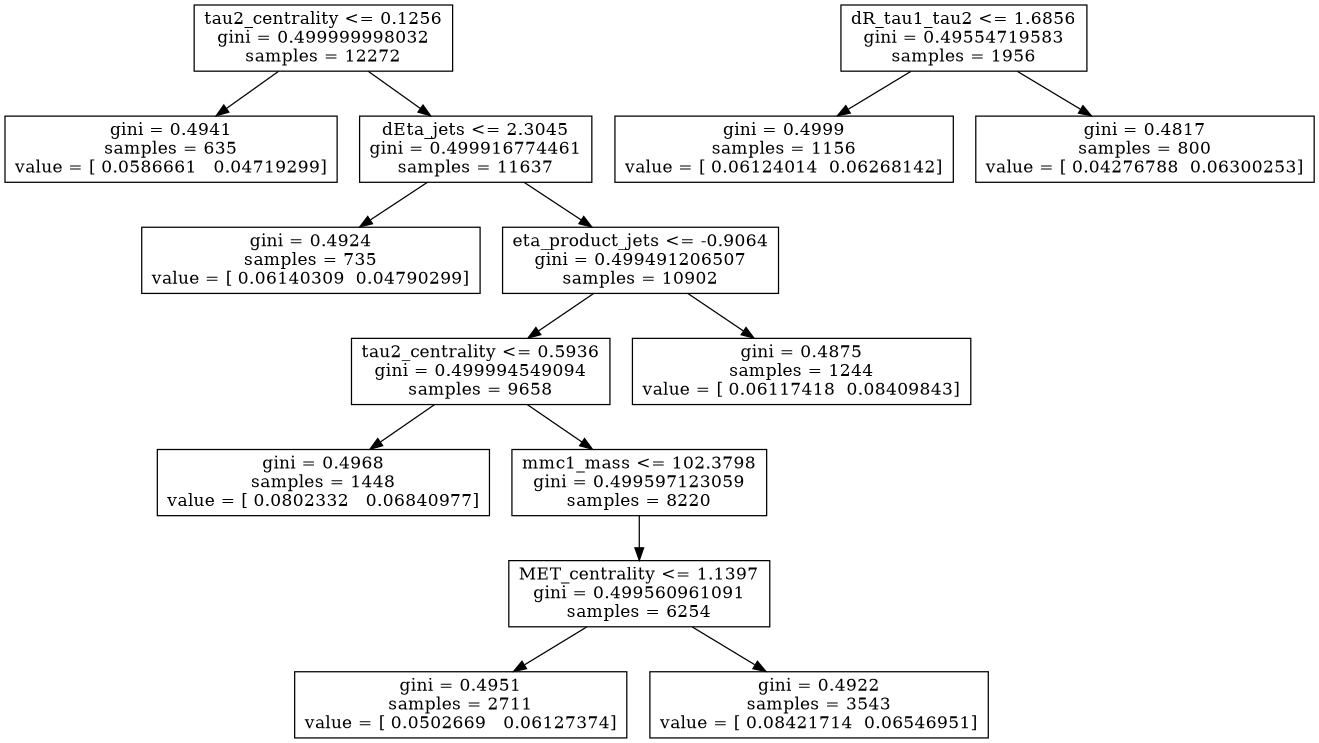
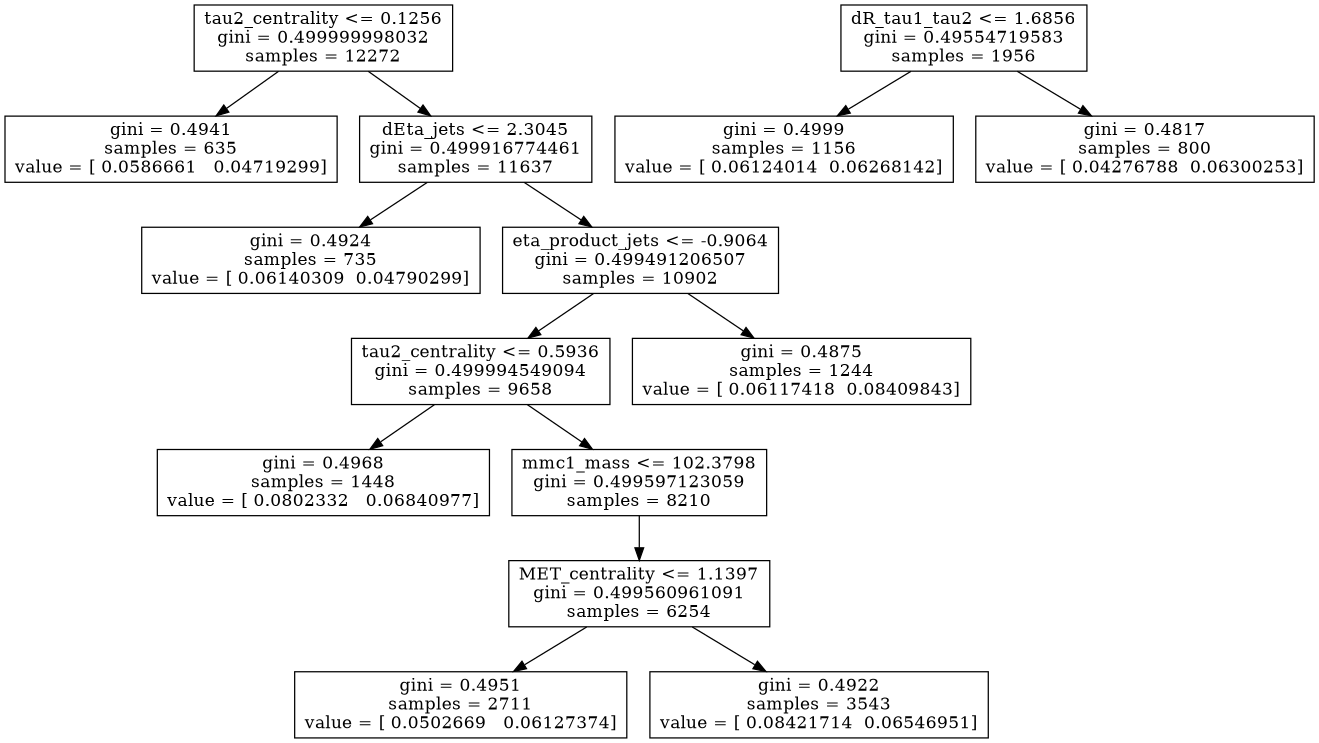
(639, 483) -> (639, 483)
